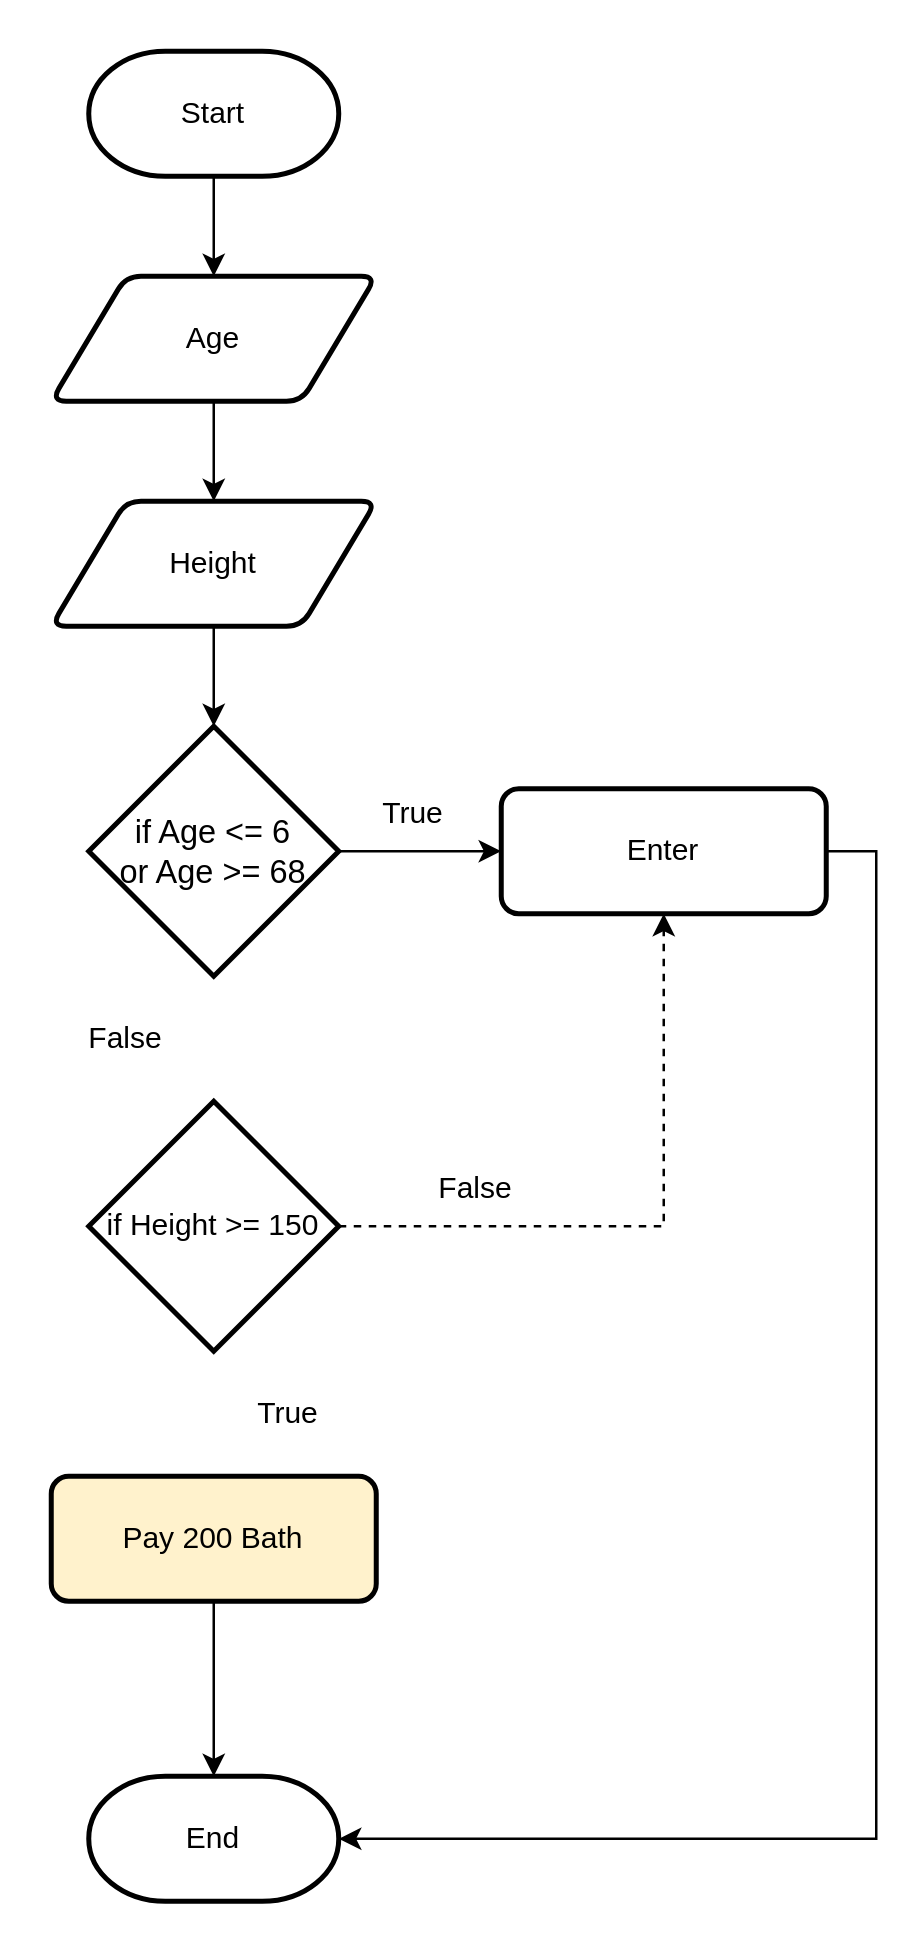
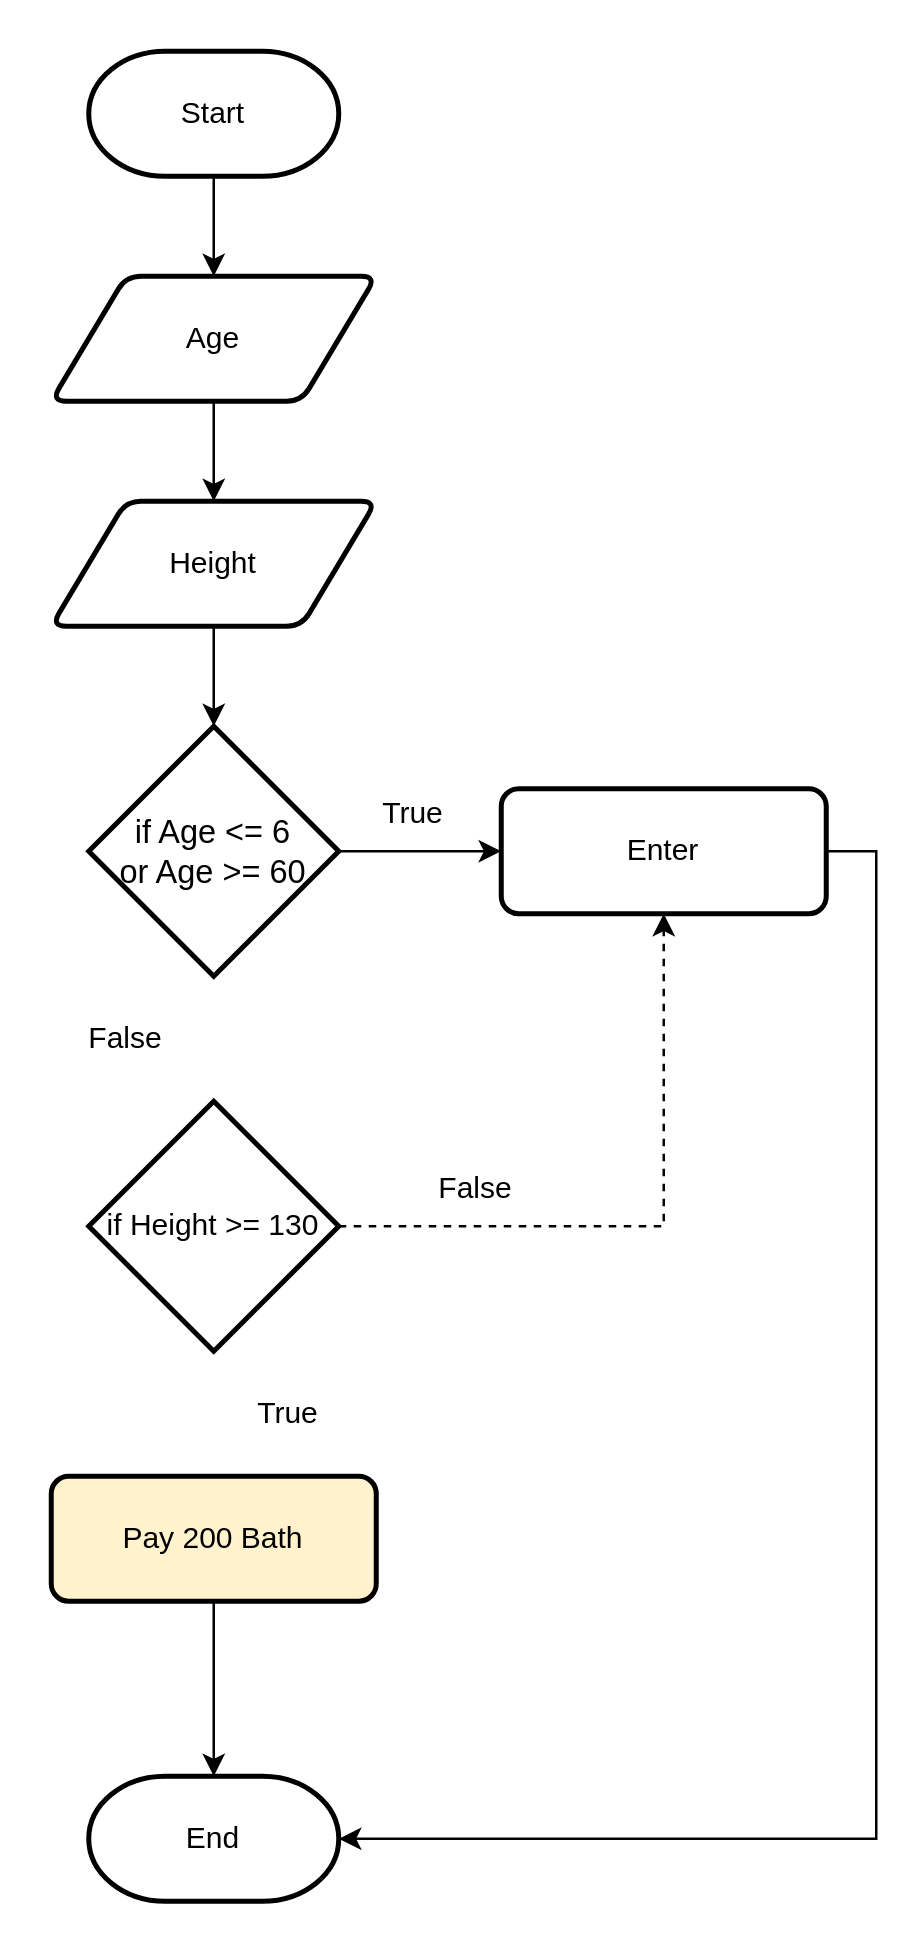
(214, 851) -> (214, 851)
(214, 1226) -> (214, 1226)
